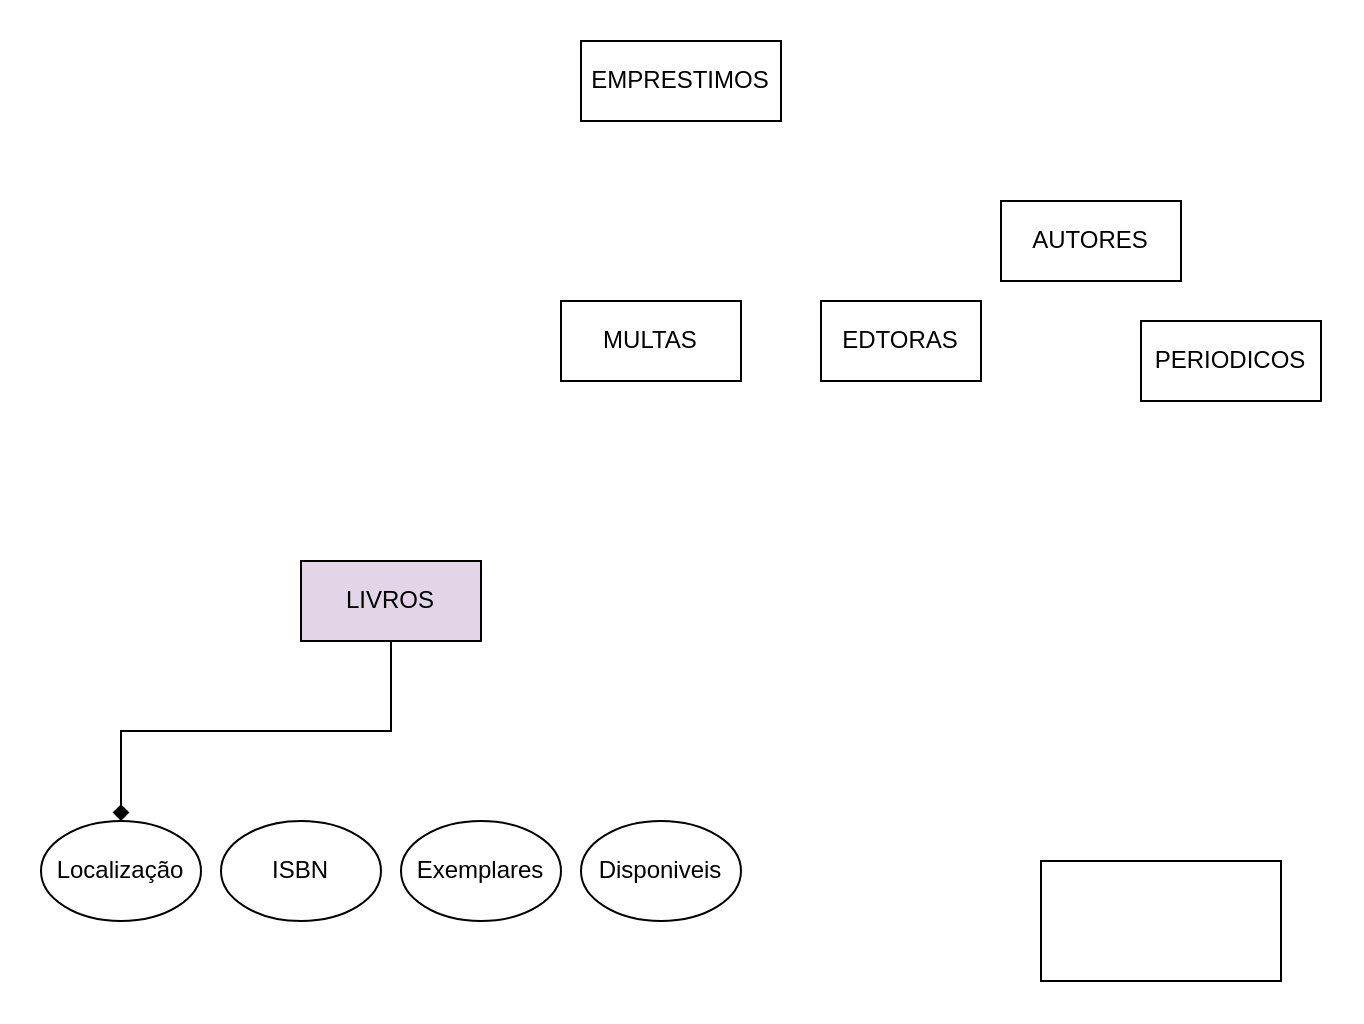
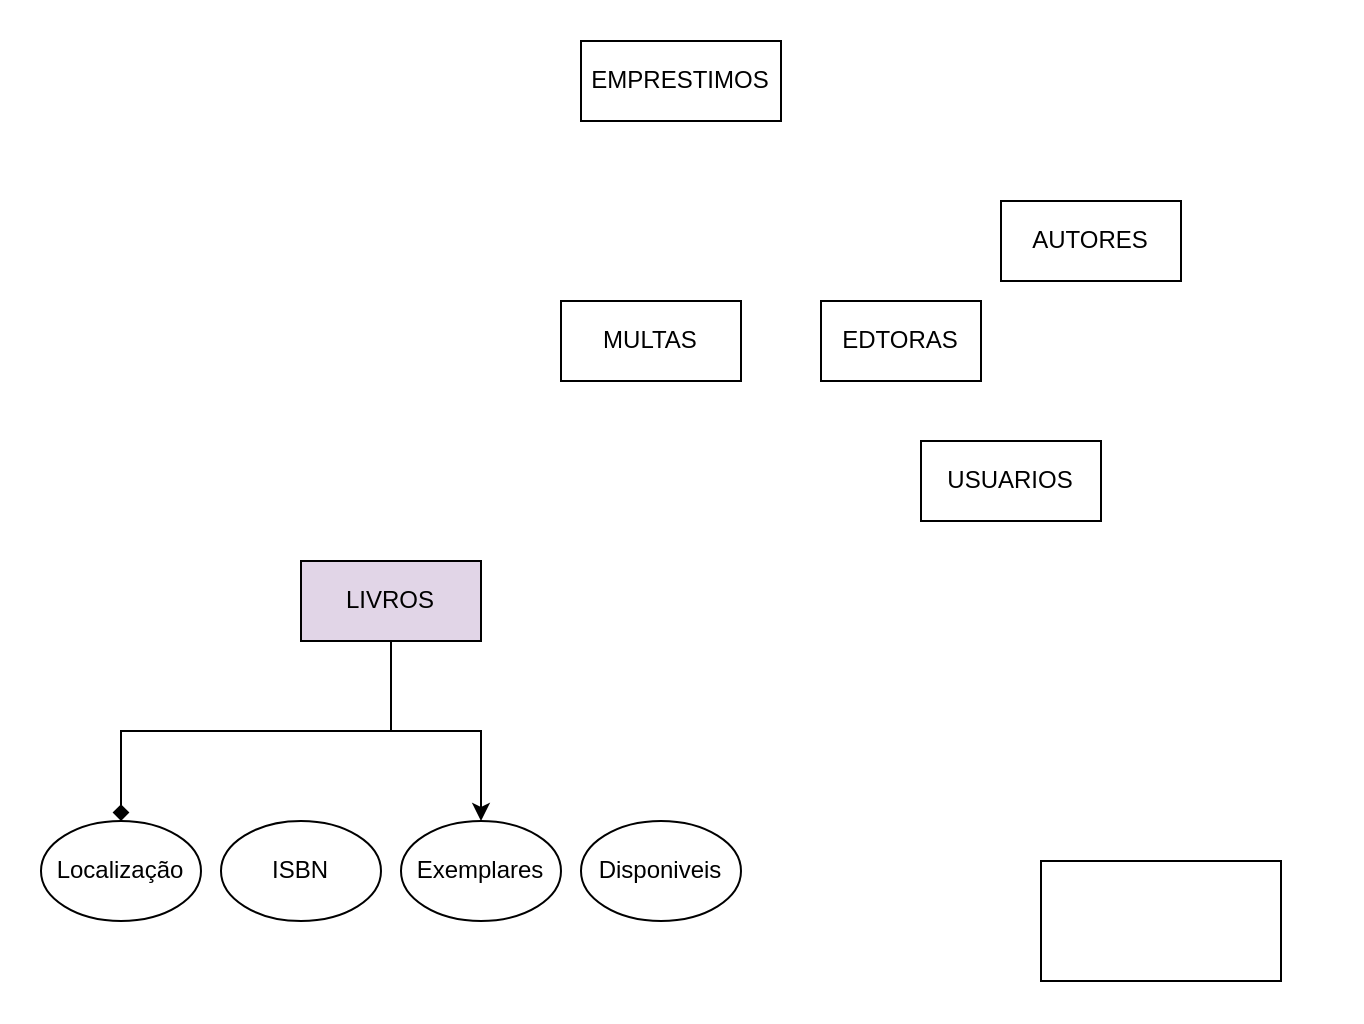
(1231, 361) -> none
none -> (1011, 481)
none -> (476, 731)
